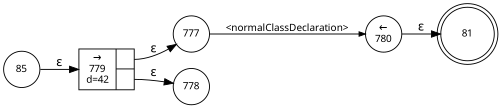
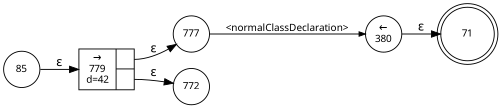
(384, 34) -> (384, 34)
(468, 34) -> (468, 34)
(191, 87) -> (191, 87)
